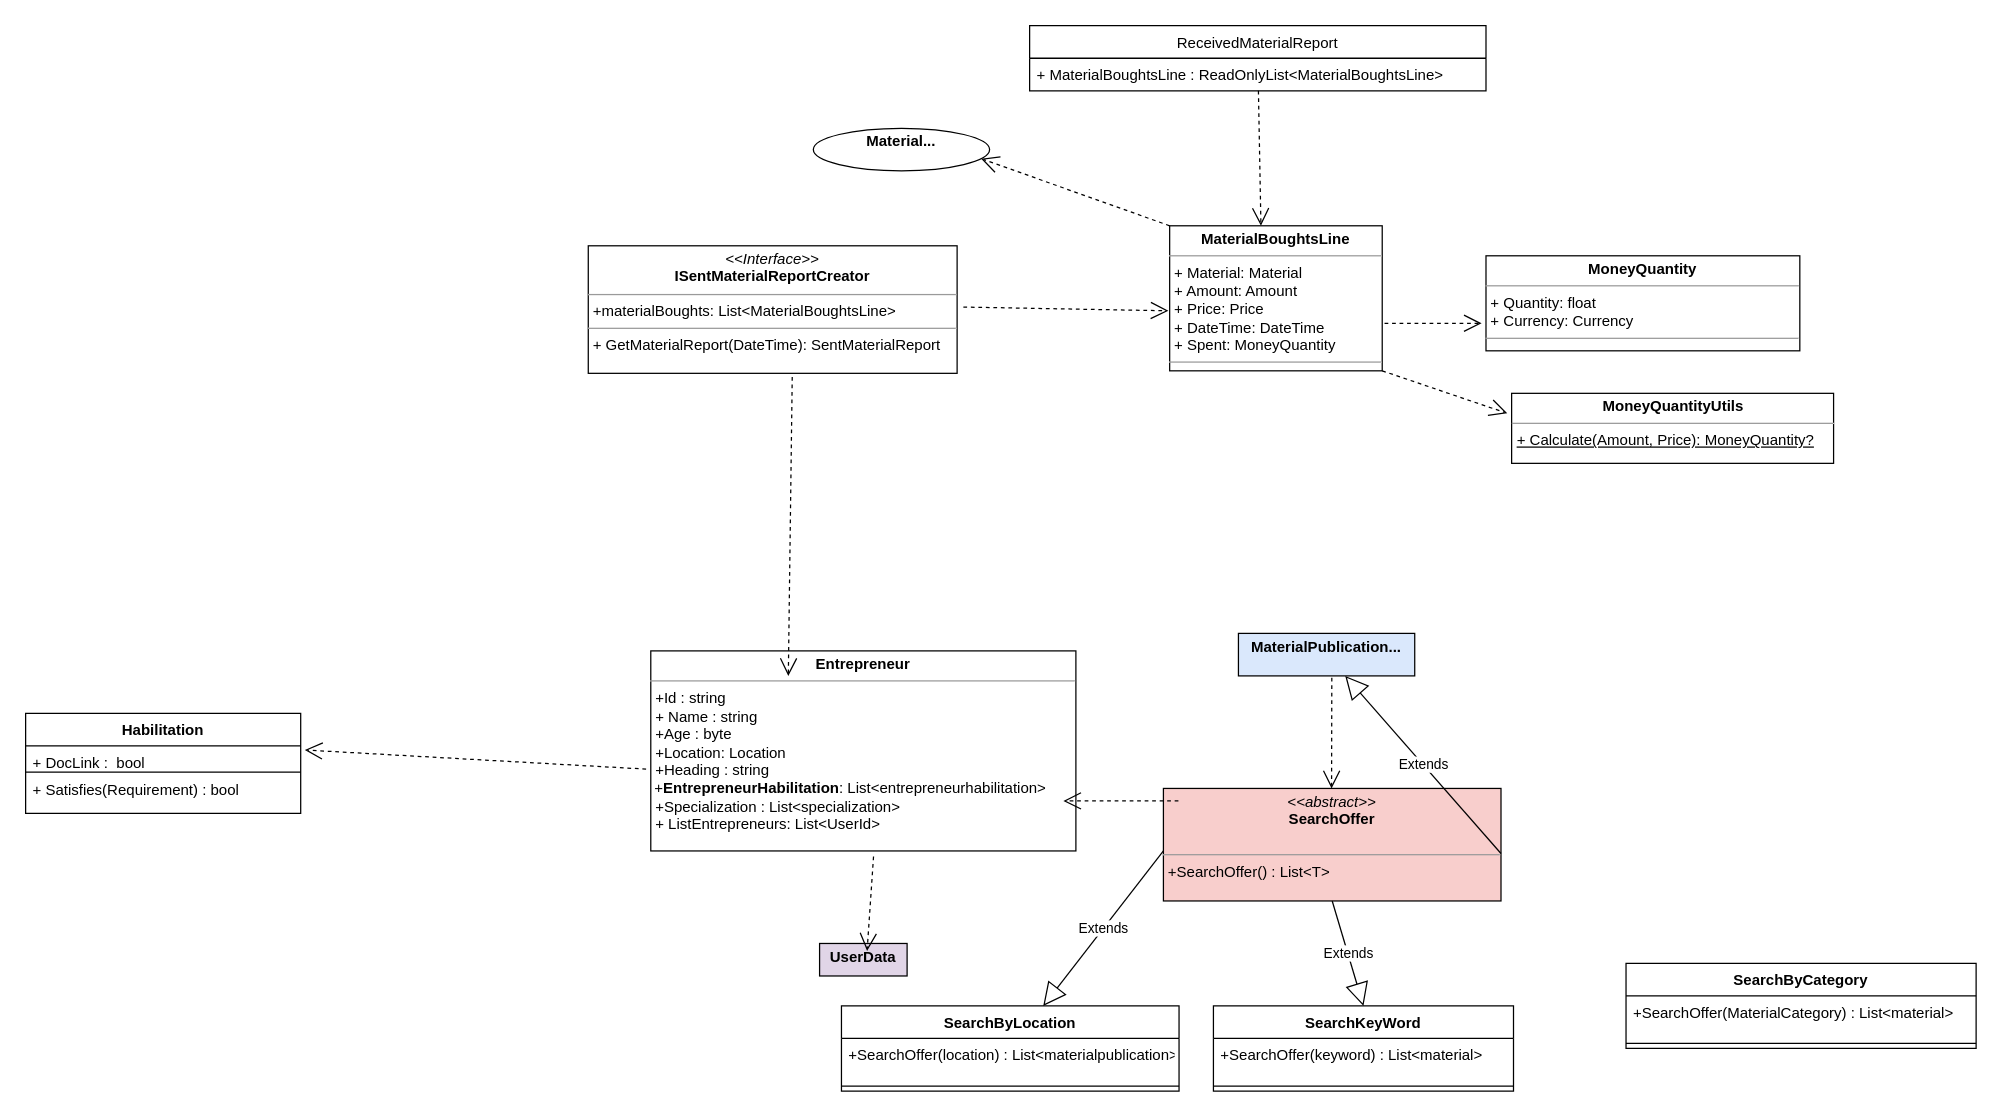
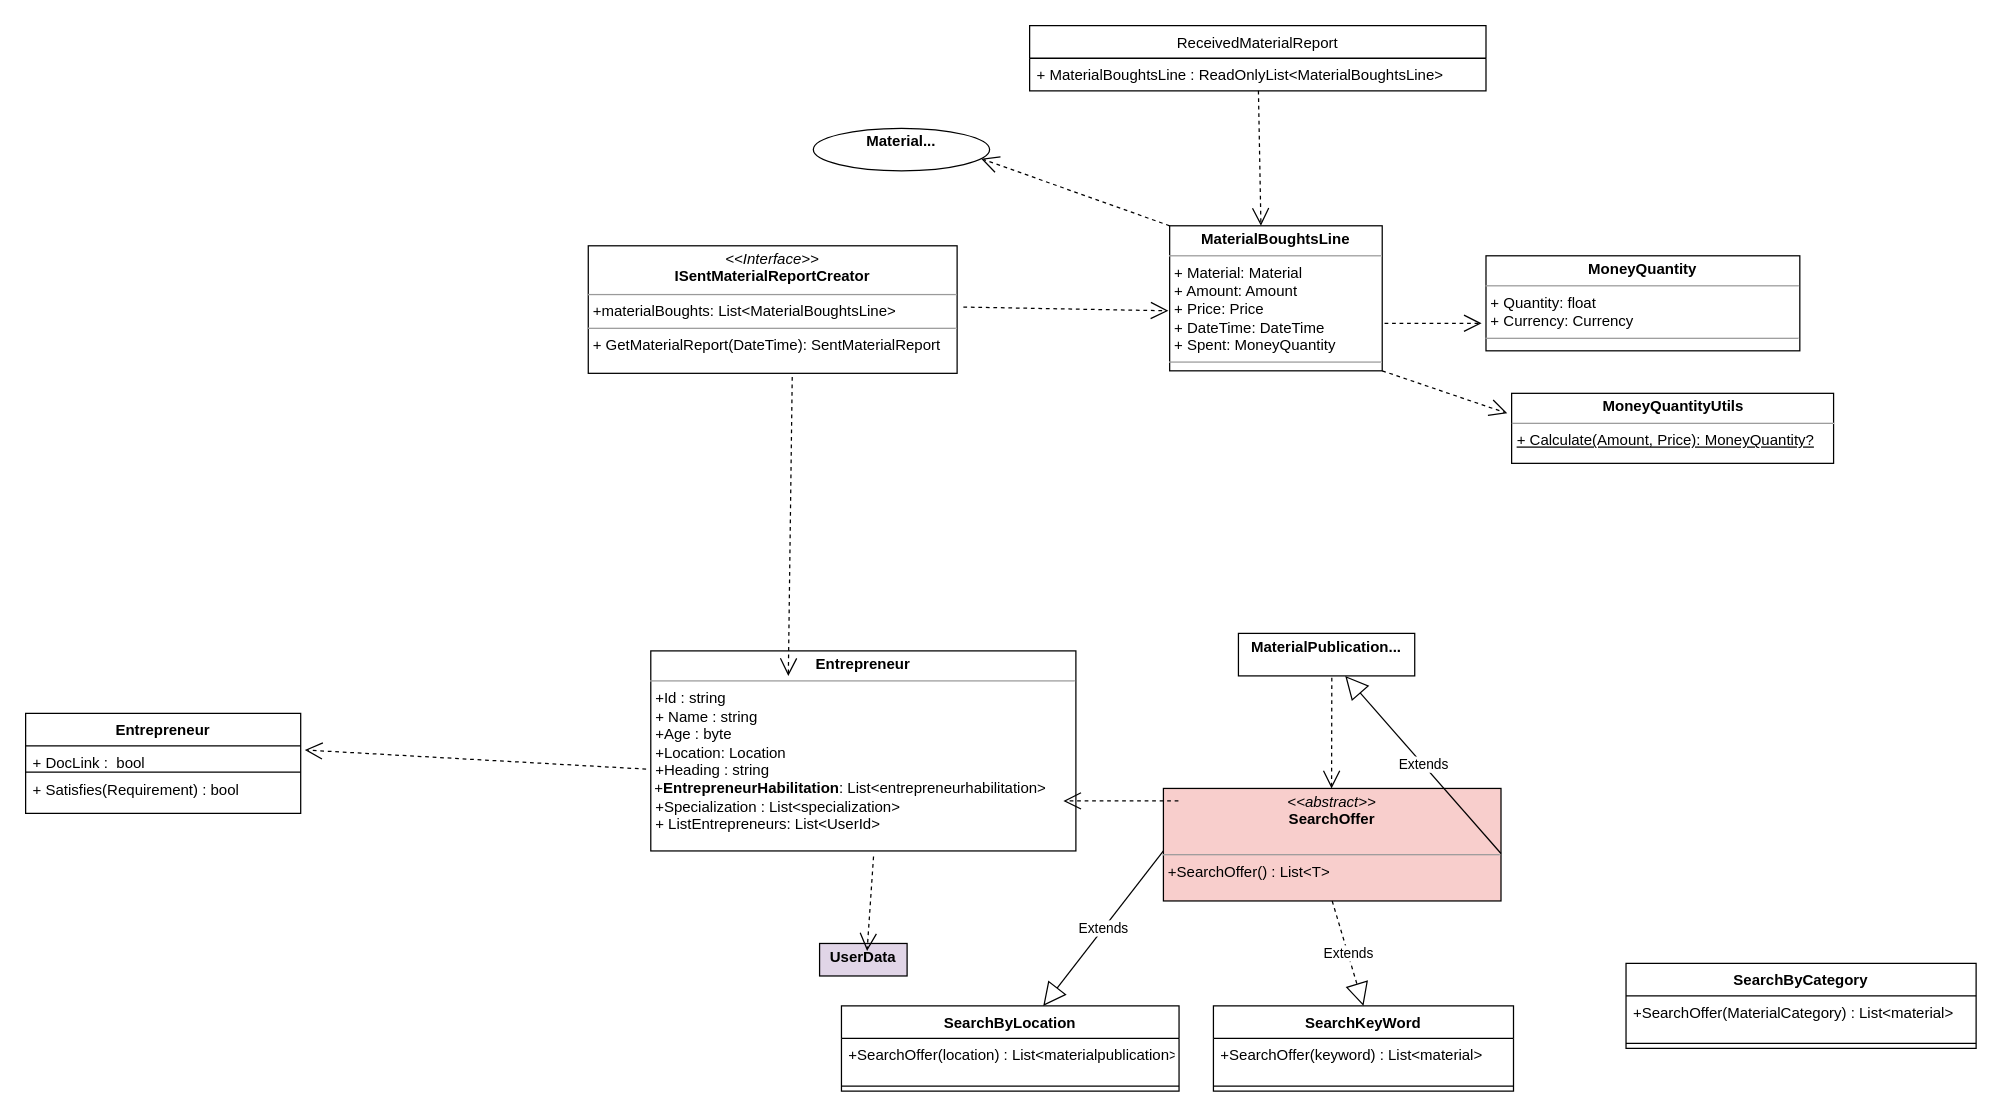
(1326, 654) -> (1326, 654)
(163, 730) -> (163, 730)
(1339, 924) -> (1339, 924)
